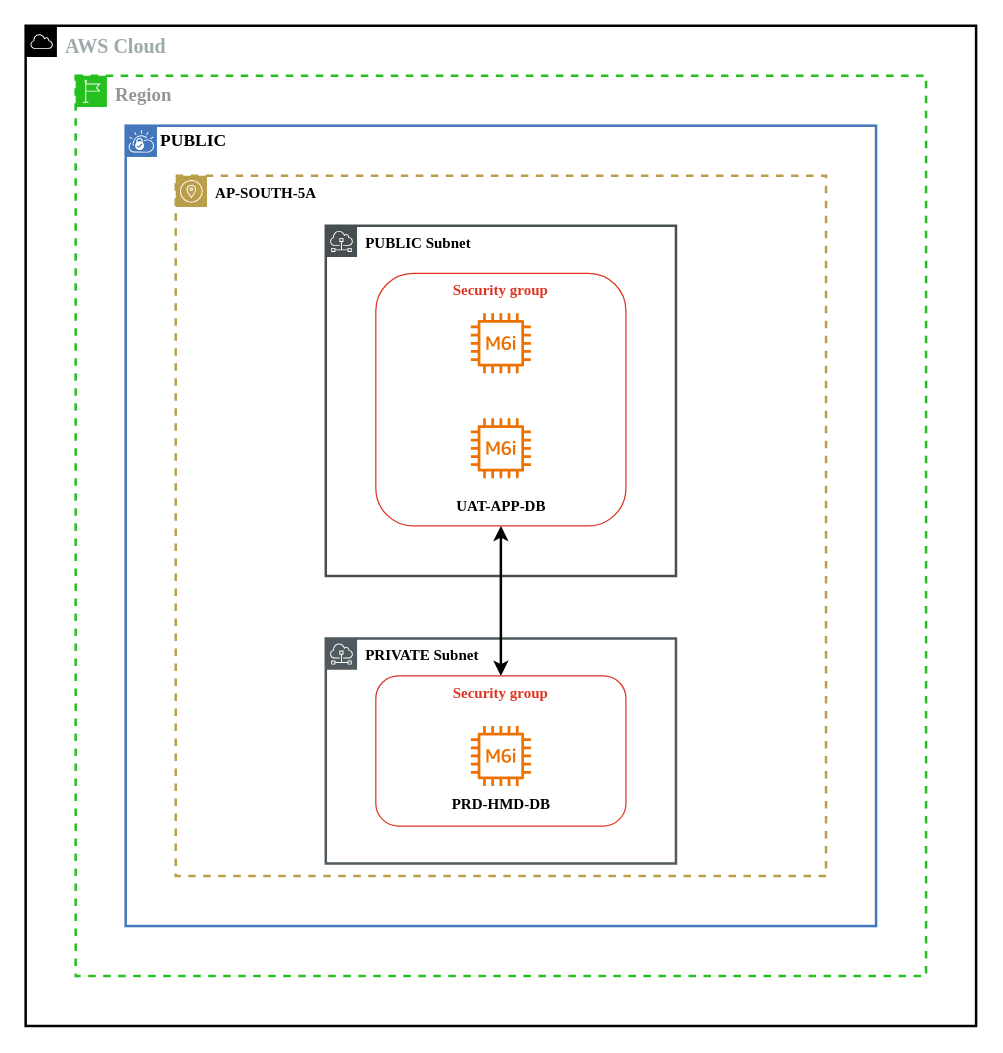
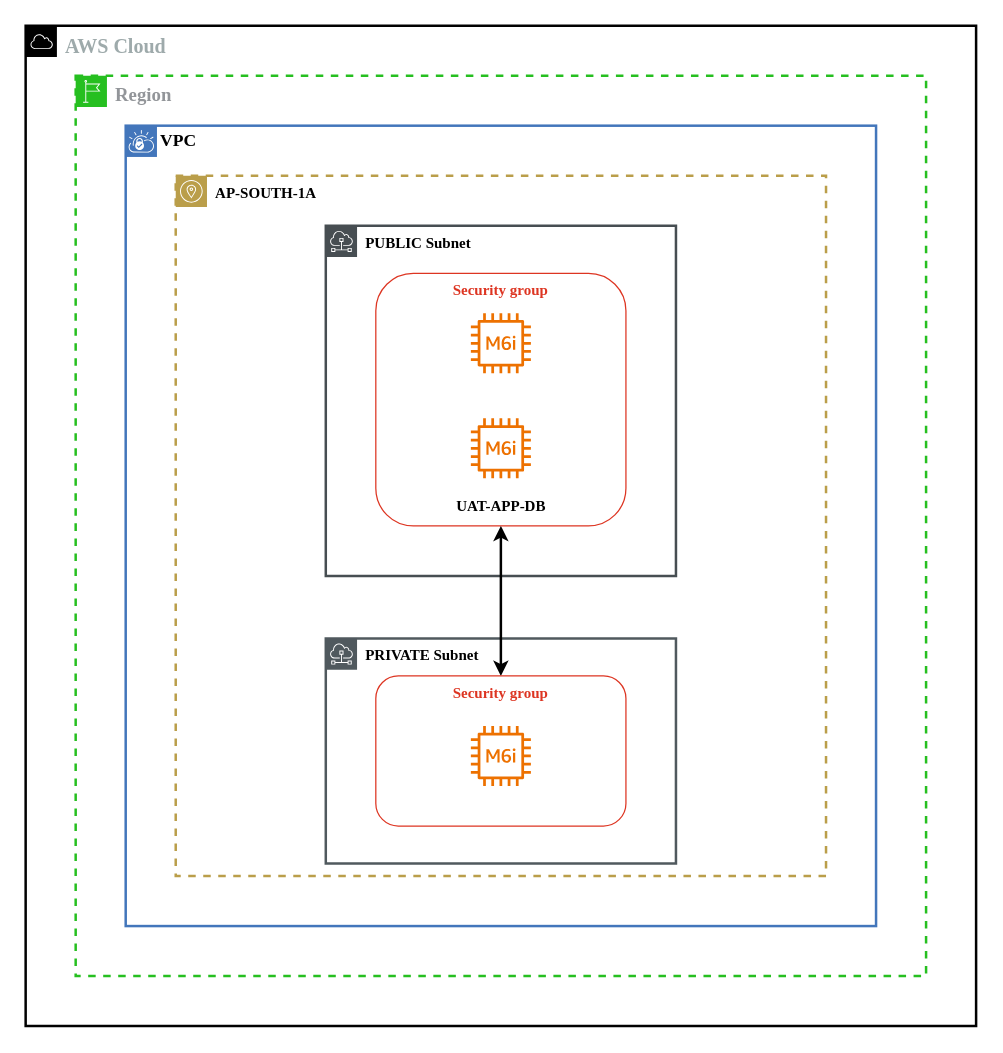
(186, 141) -> (173, 141)
(262, 193) -> (262, 193)
(501, 804) -> none
